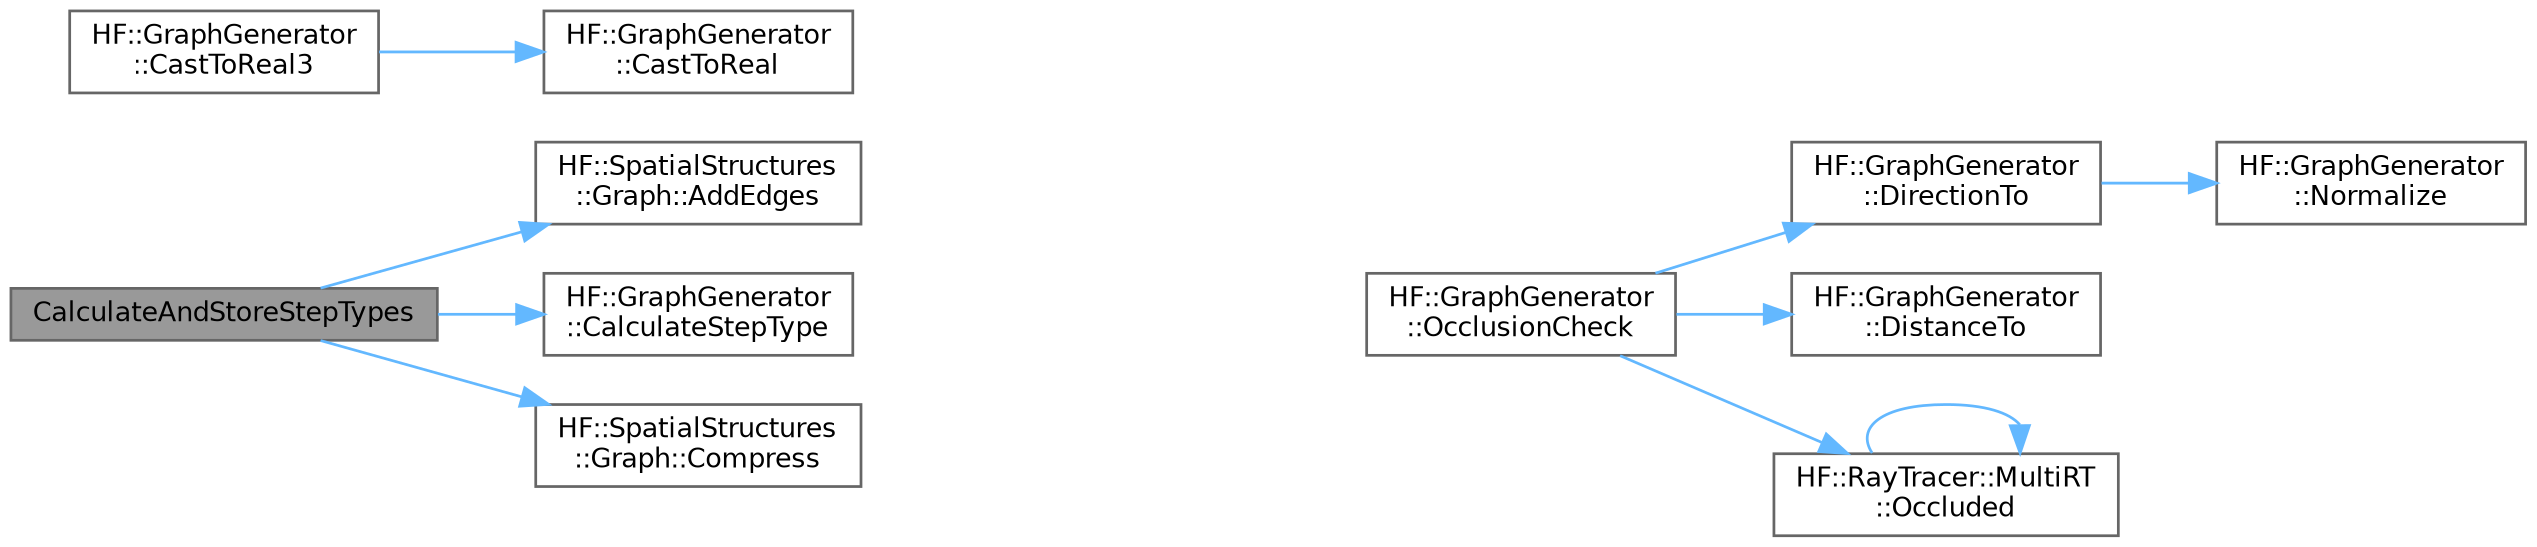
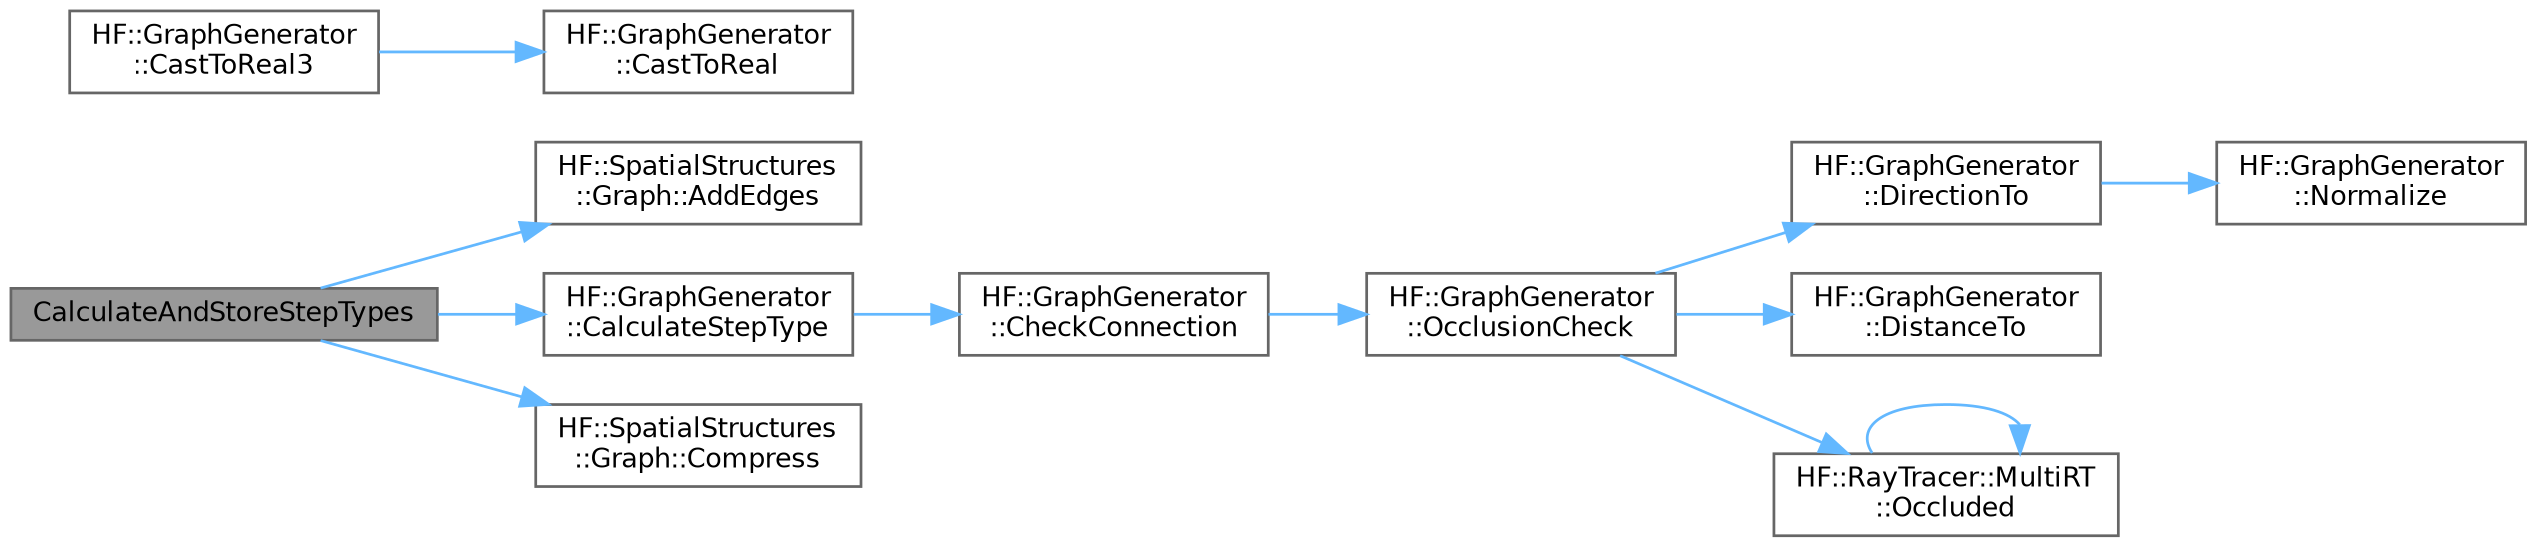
none -> (1114, 314)
